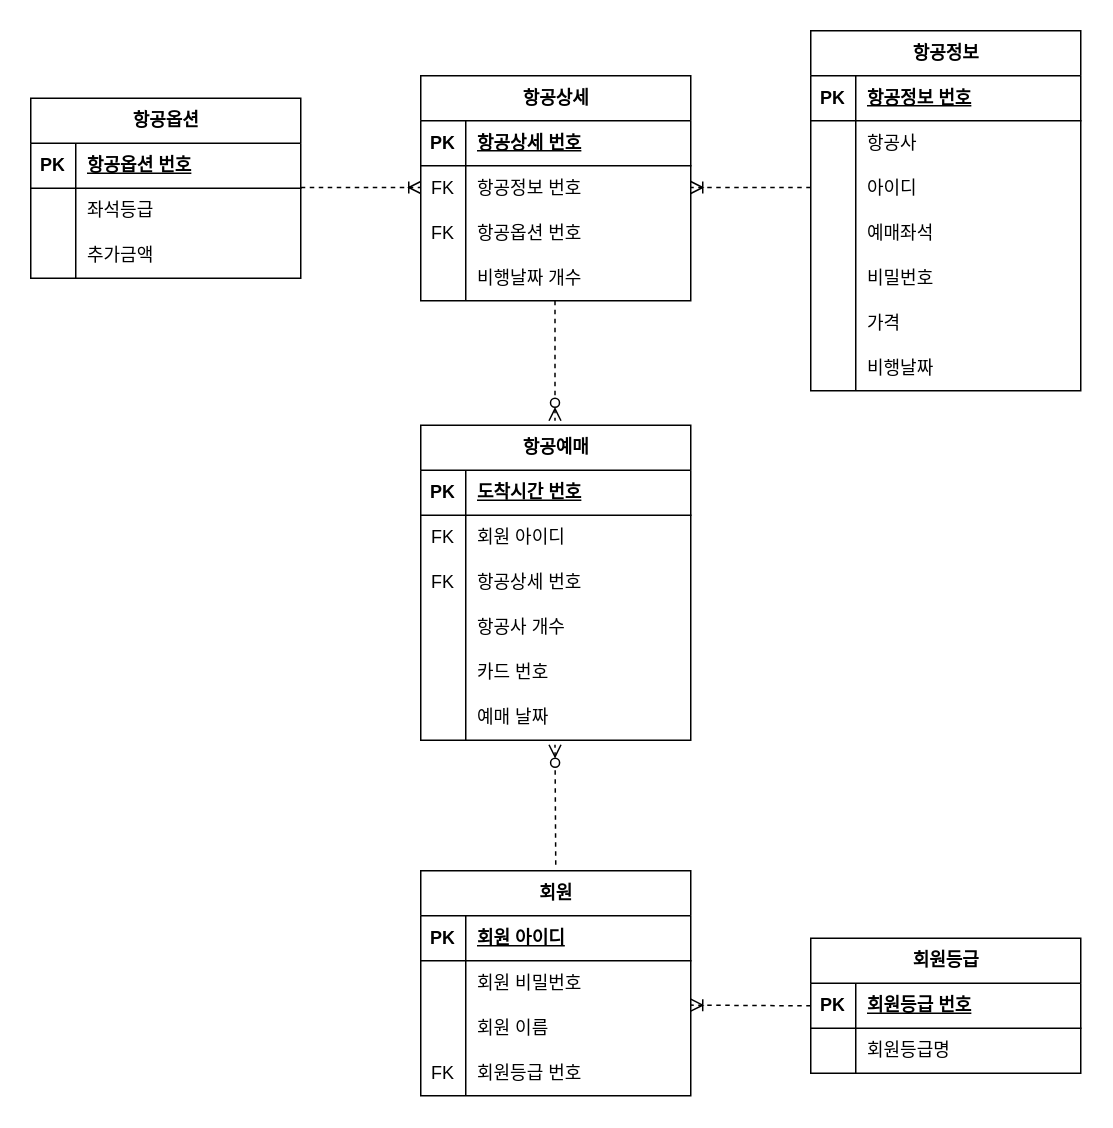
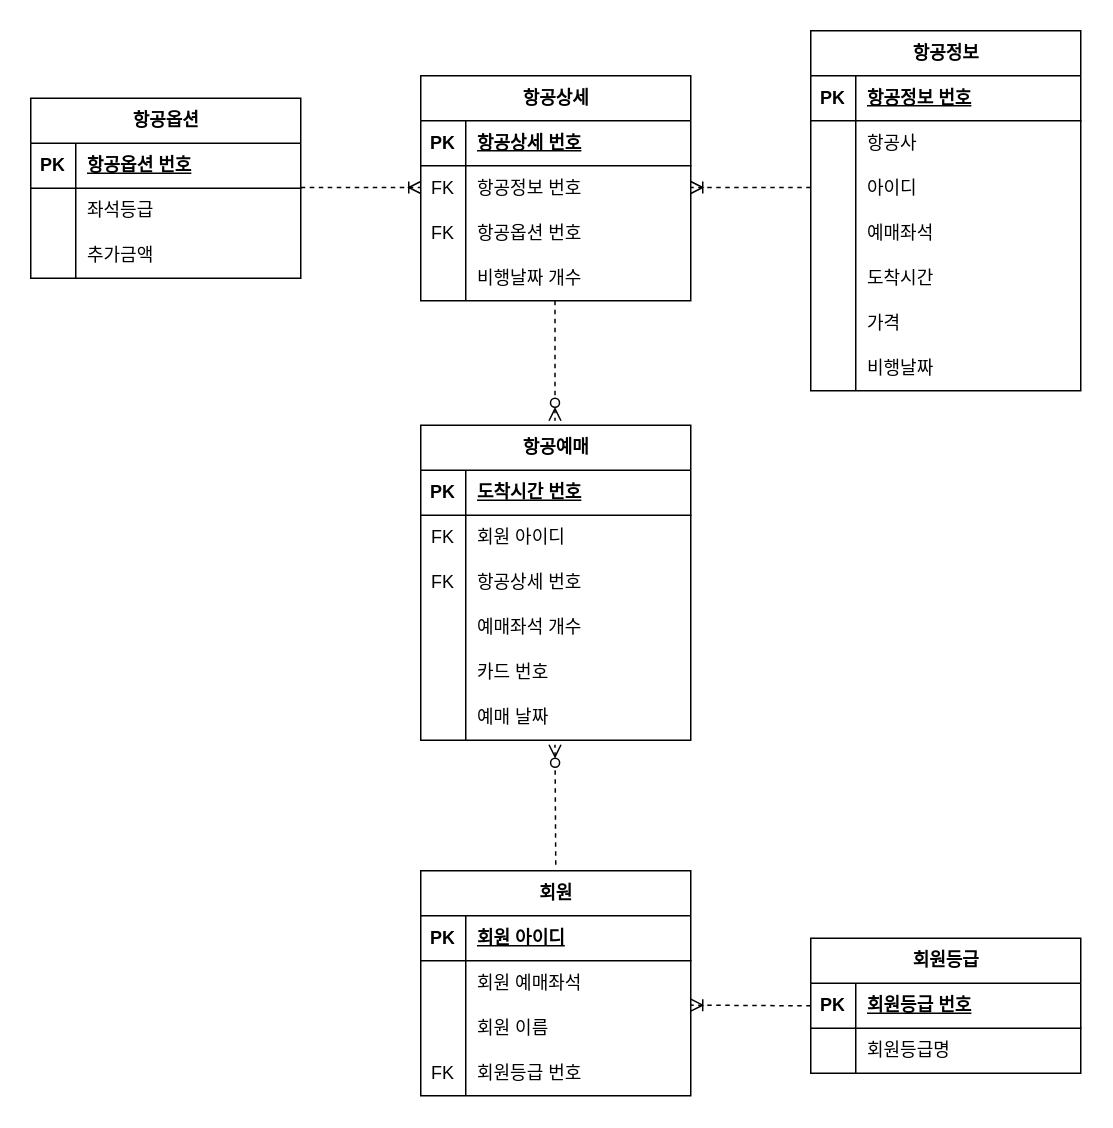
(904, 278) -> (904, 278)
(525, 628) -> (534, 628)
(534, 983) -> (534, 983)
